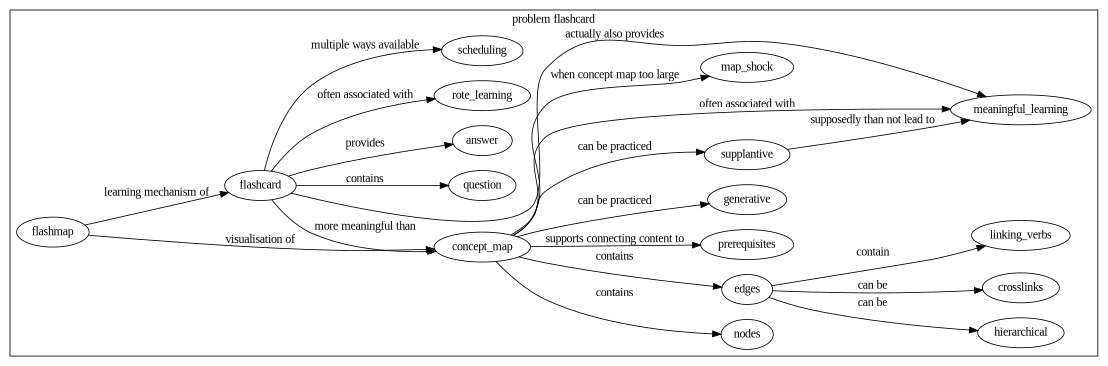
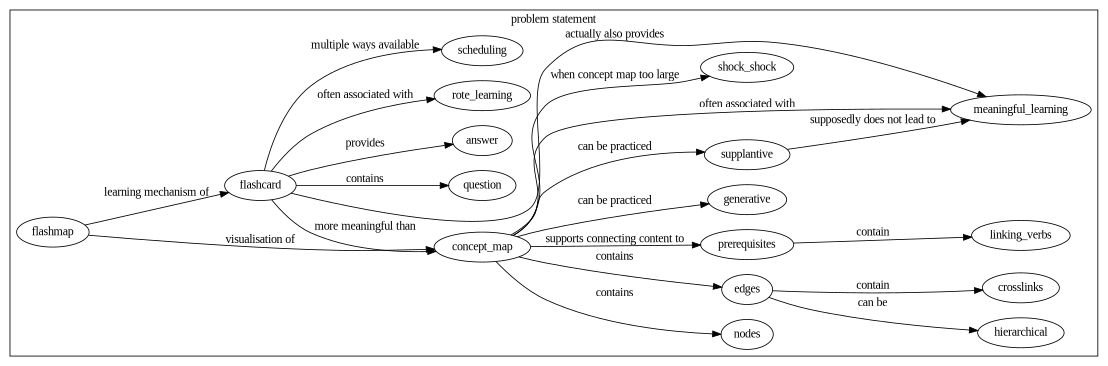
(554, 20) -> (554, 20)
(747, 67) -> (747, 67)
(873, 120) -> (873, 120)
(875, 269) -> (878, 240)
(873, 286) -> (873, 286)
